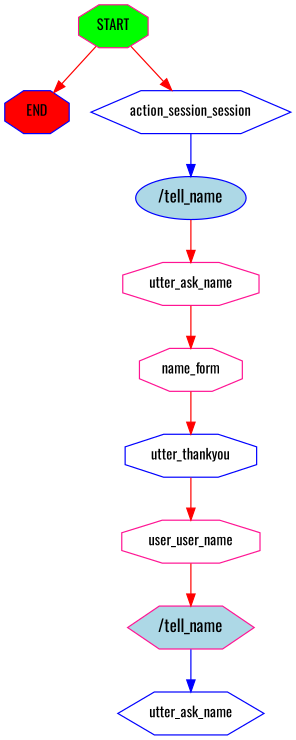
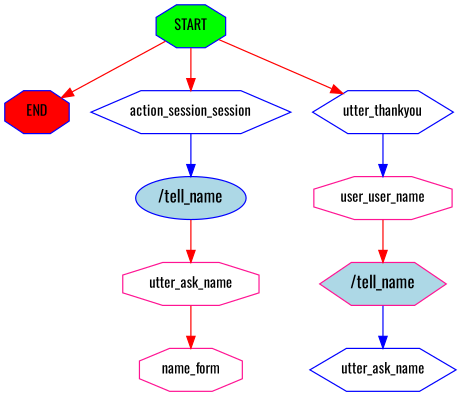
(113, 26) -> (191, 26)
(191, 407) -> (275, 64)
(191, 456) -> (383, 112)
(191, 493) -> (383, 149)
